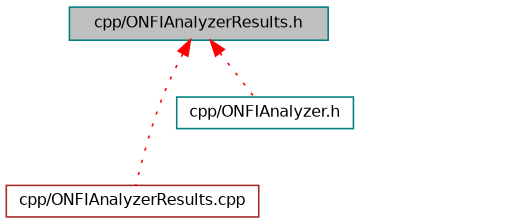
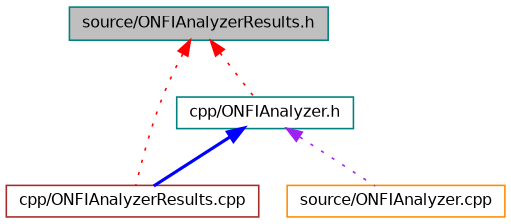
(199, 24) -> (199, 24)
none -> (192, 161)
none -> (396, 201)
